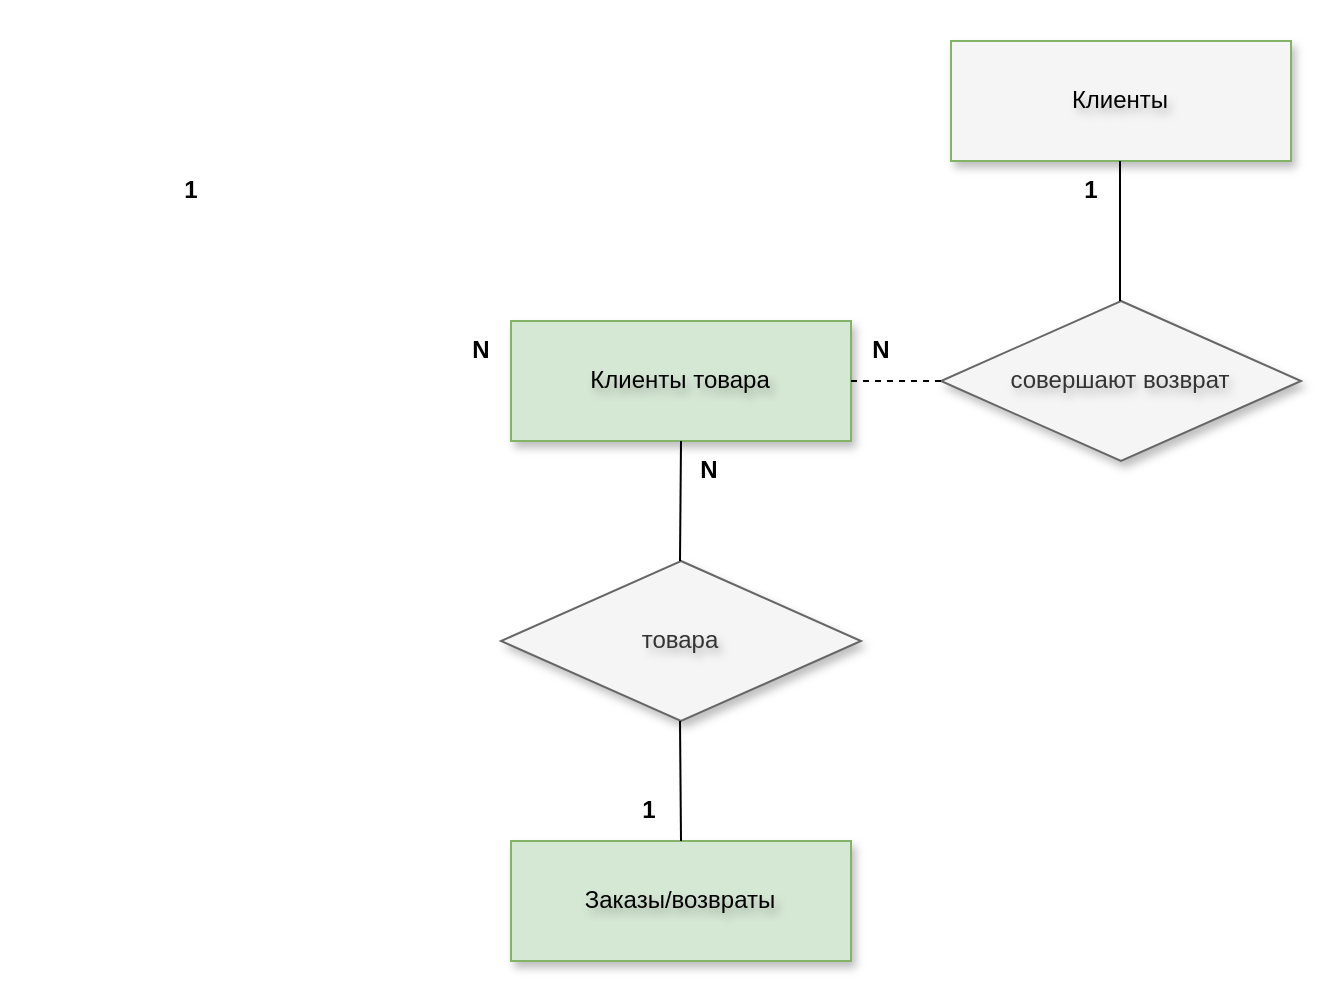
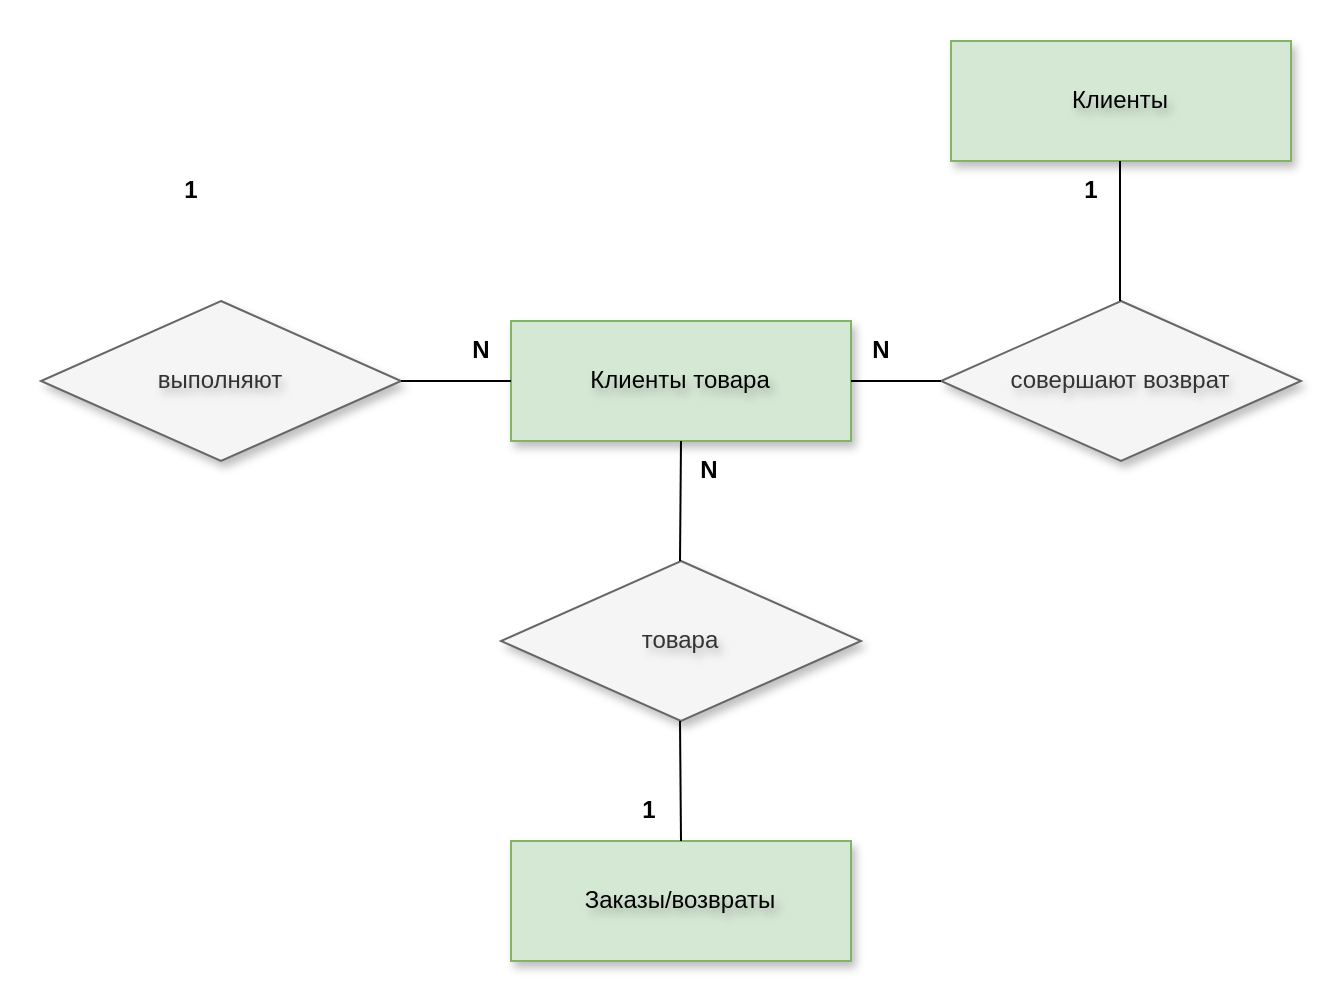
(1121, 101) -> (1121, 101)
none -> (221, 381)
none -> (456, 381)
(895, 381) -> (895, 381)
